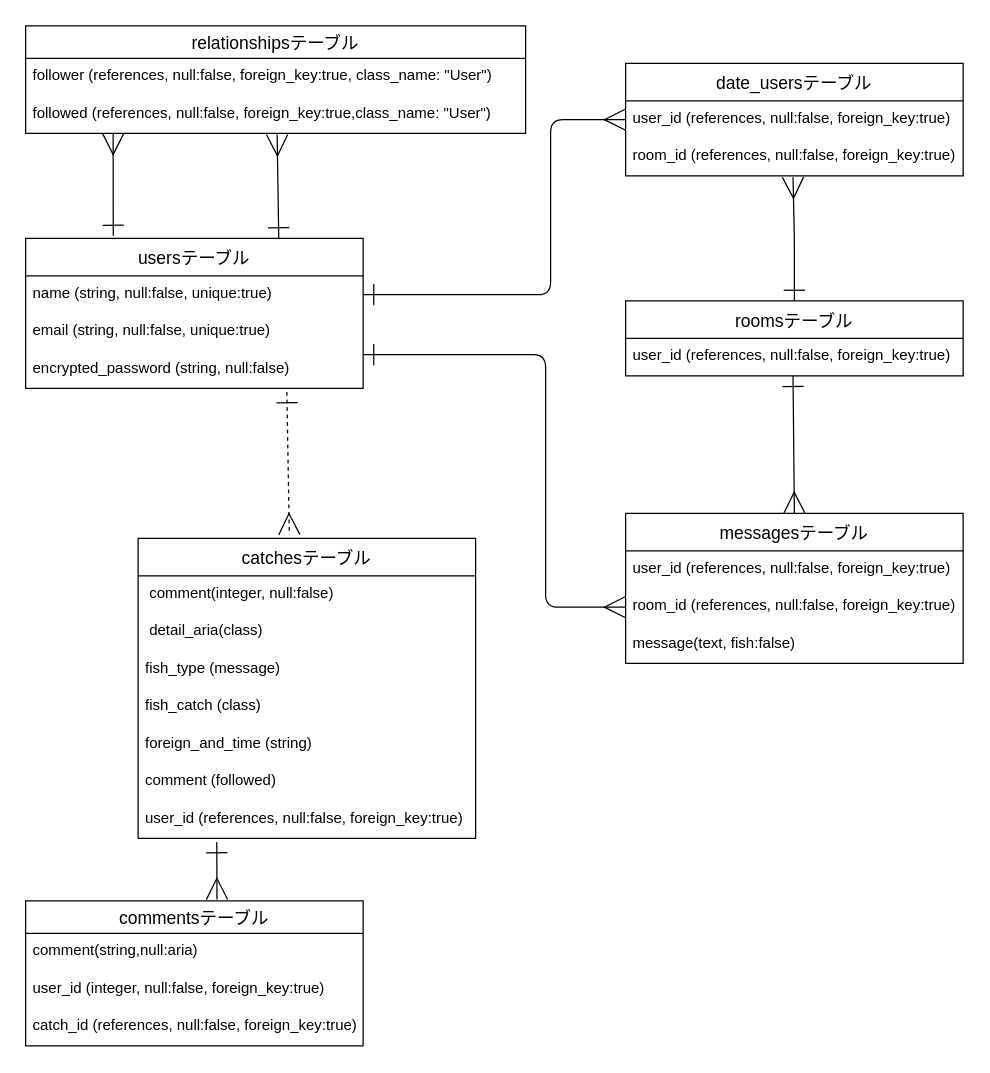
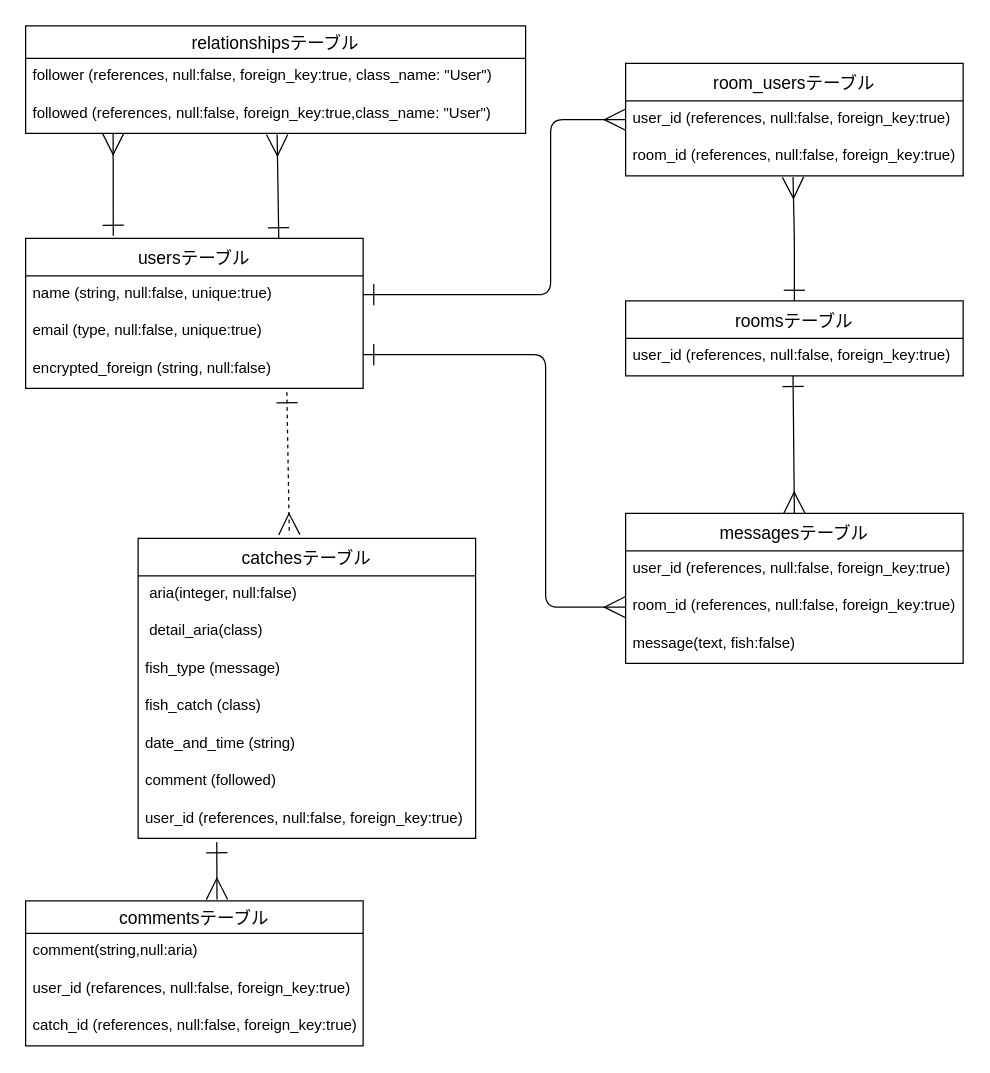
(794, 83) -> (794, 83)
(169, 330) -> (163, 330)
(181, 368) -> (175, 368)
(249, 593) -> (234, 593)
(242, 743) -> (232, 743)
(205, 988) -> (219, 988)
